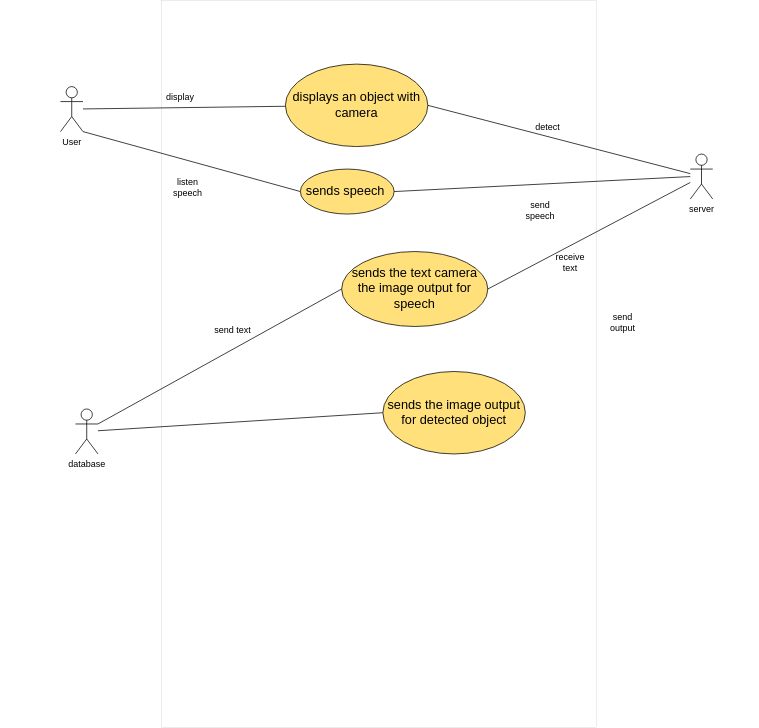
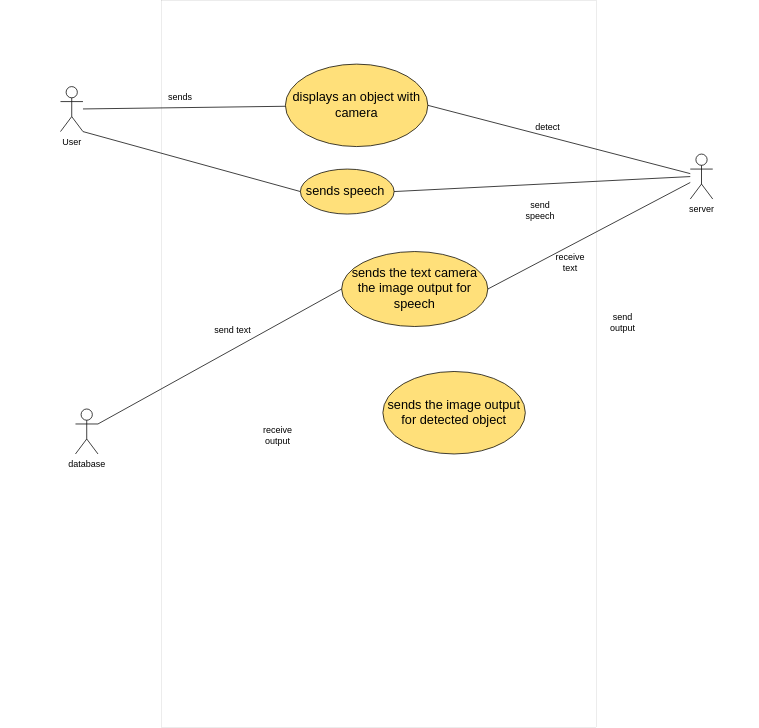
(180, 98) -> (180, 98)
(188, 188) -> none
(240, 422) -> none
none -> (278, 435)
